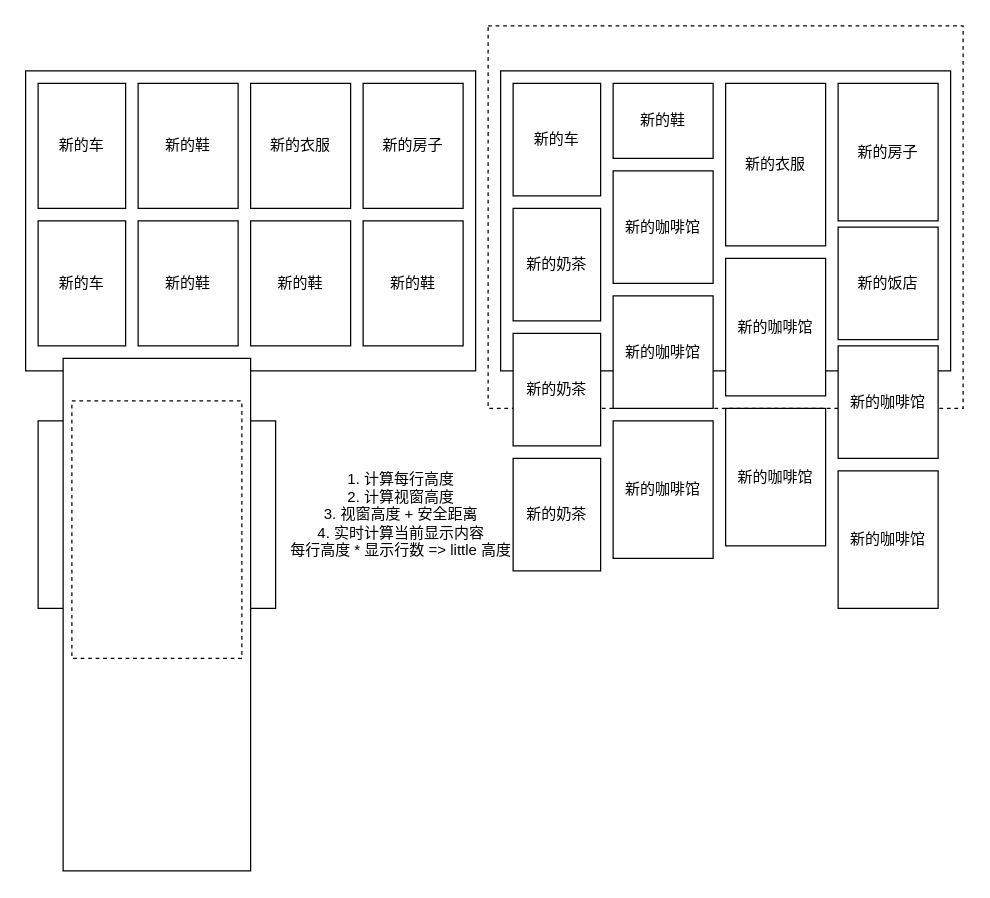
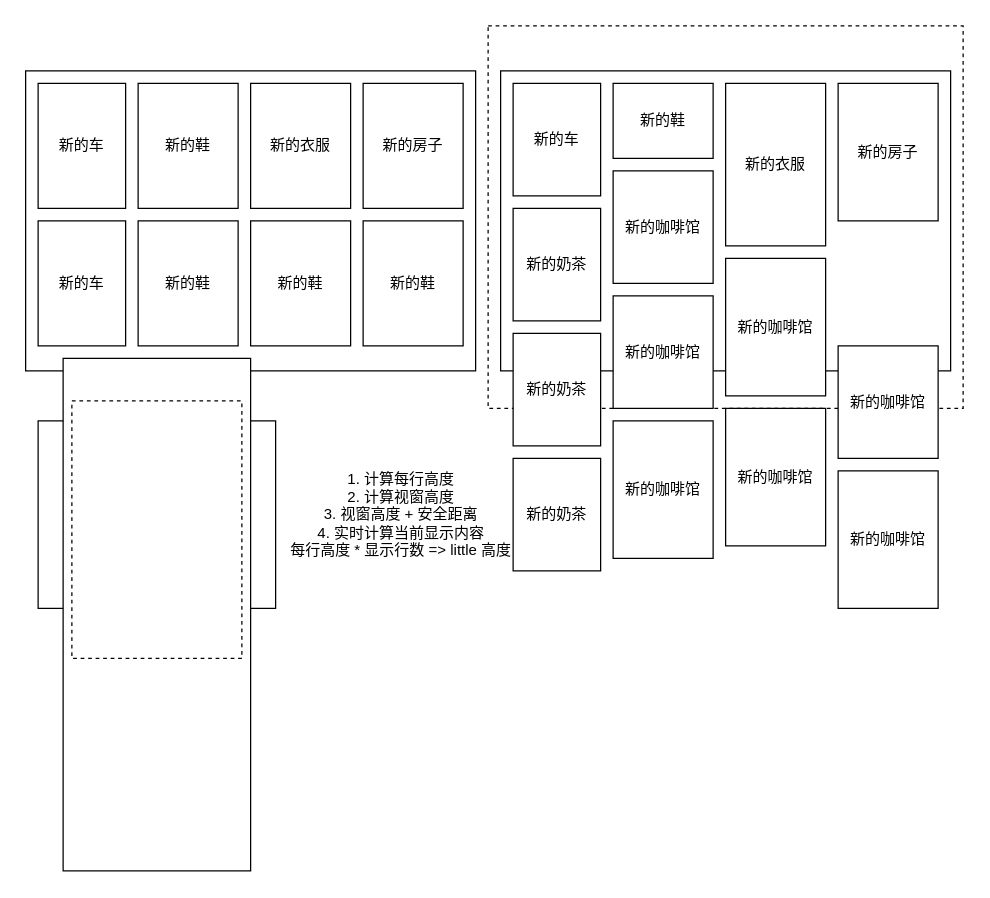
(888, 283) -> none
